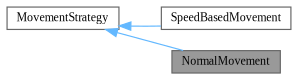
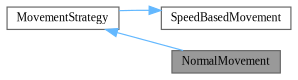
(146, 26) -> (134, 10)
